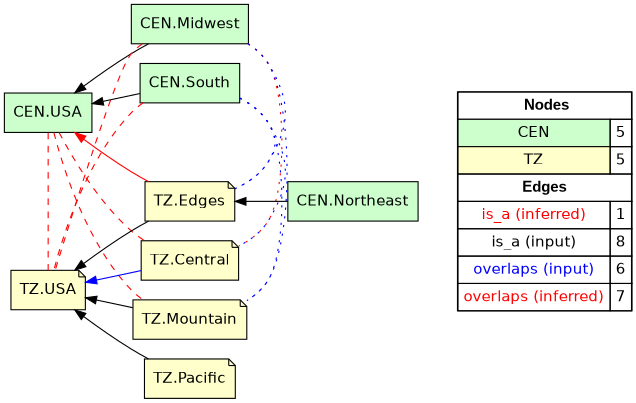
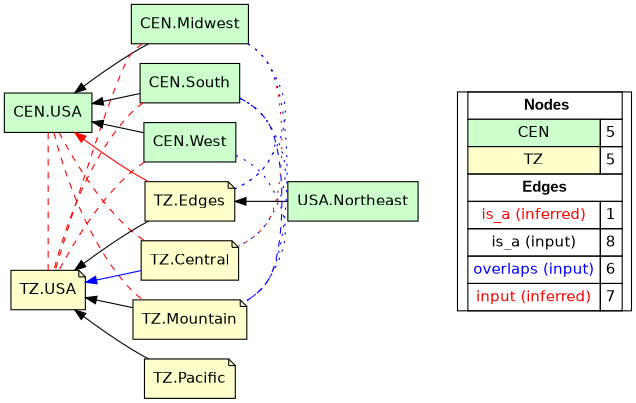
none -> (190, 142)
(282, 197) -> (282, 197)
(353, 201) -> (353, 201)
(534, 297) -> (534, 297)
